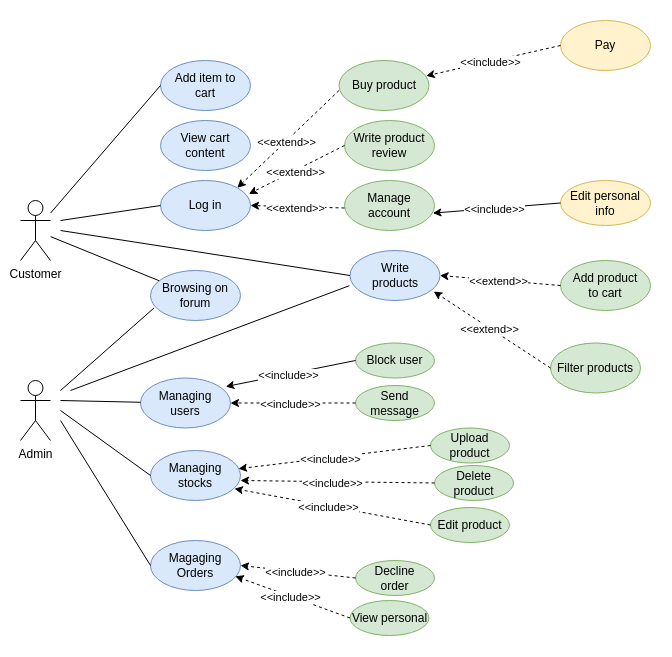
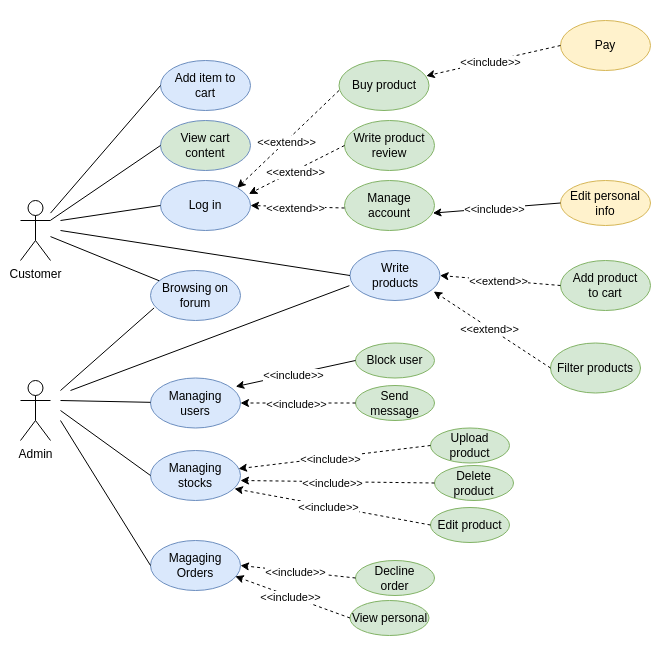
(206, 146) -> (206, 146)
none -> (106, 183)
(186, 403) -> (196, 403)
